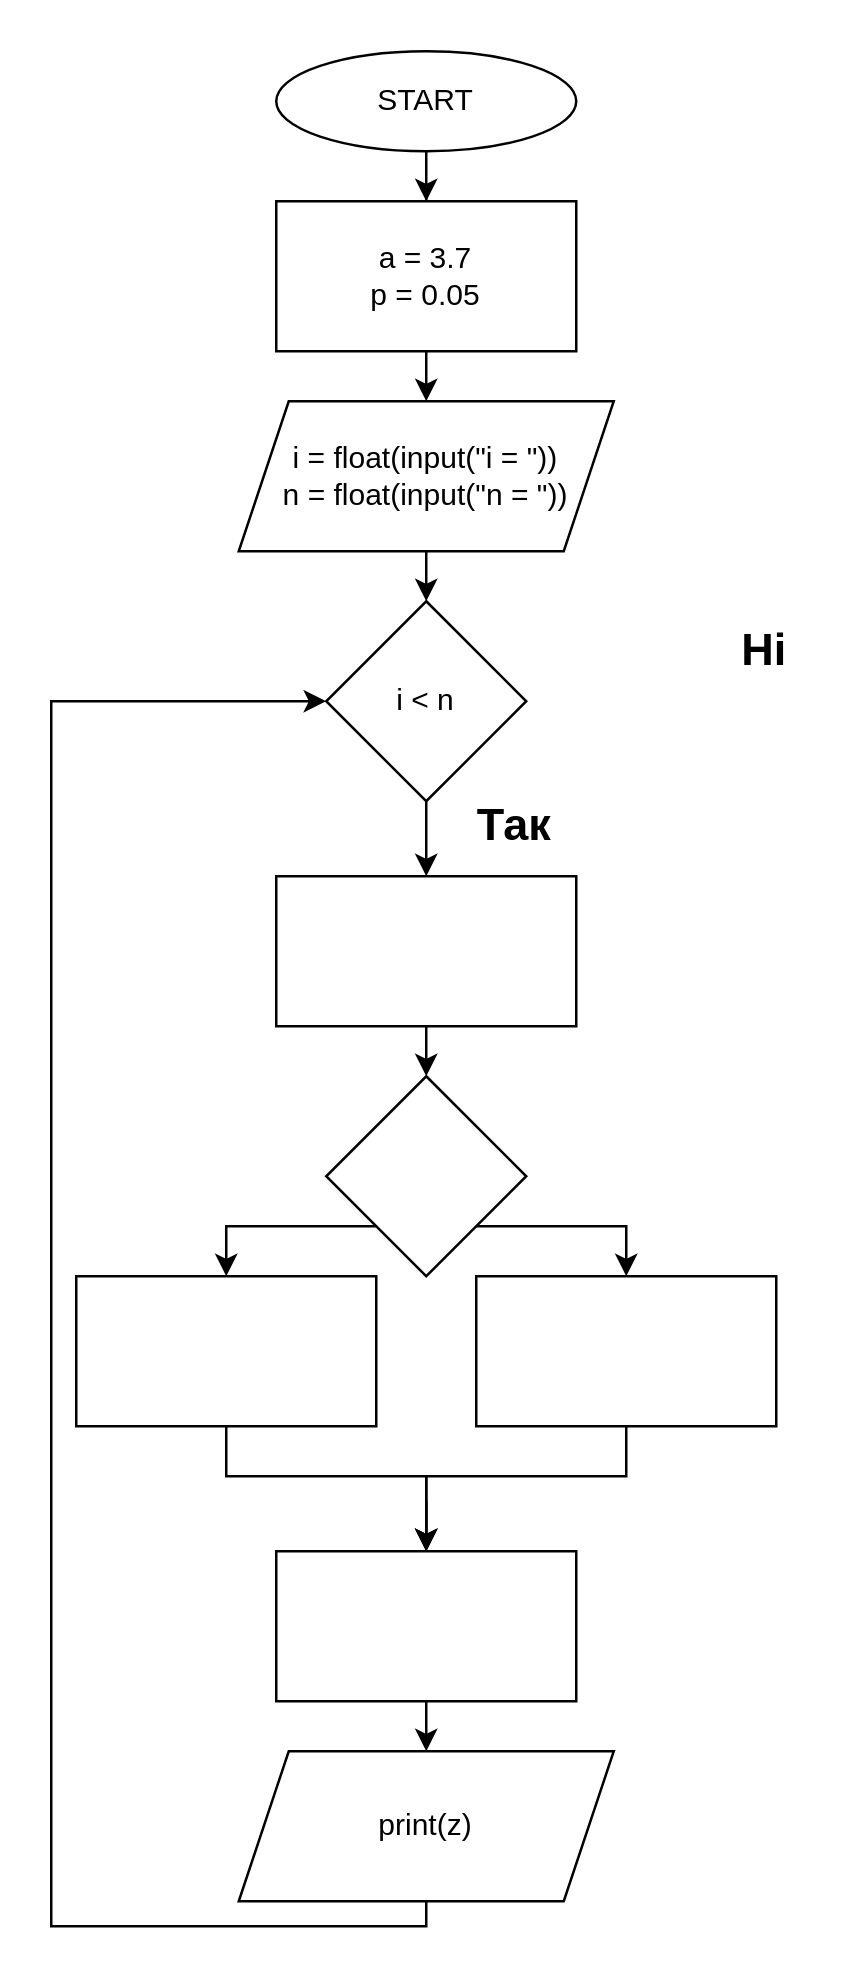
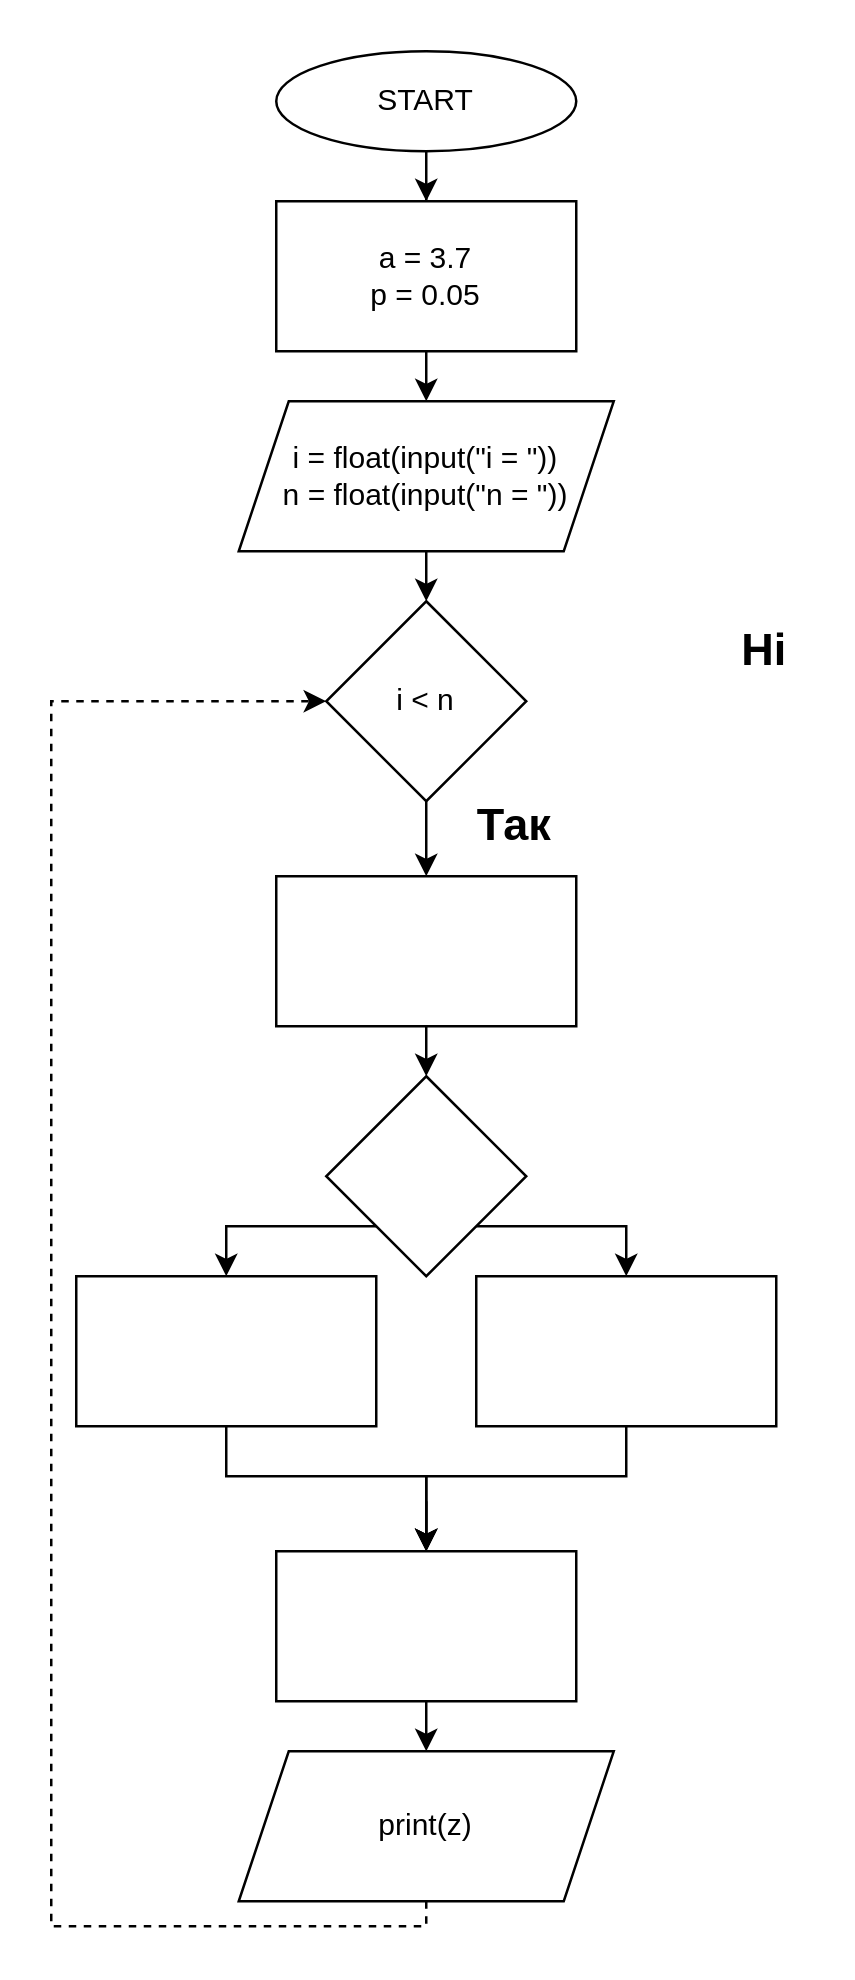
(51, 1385) -> (51, 1385)
